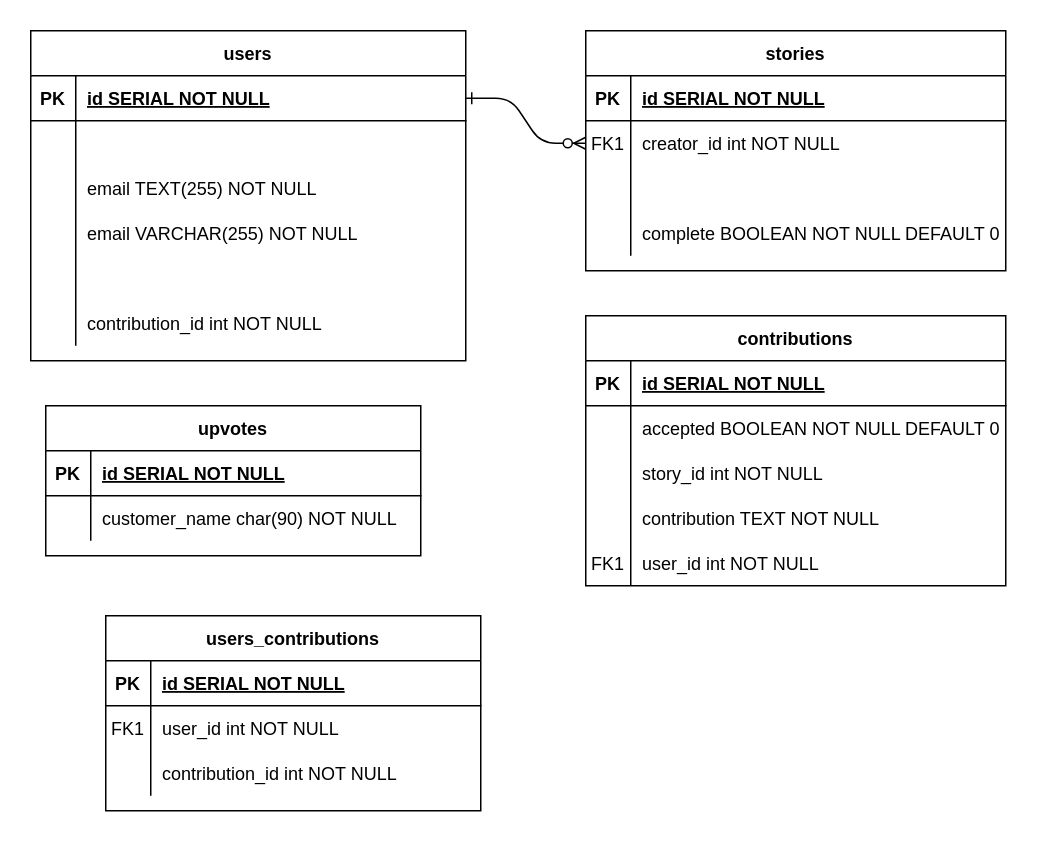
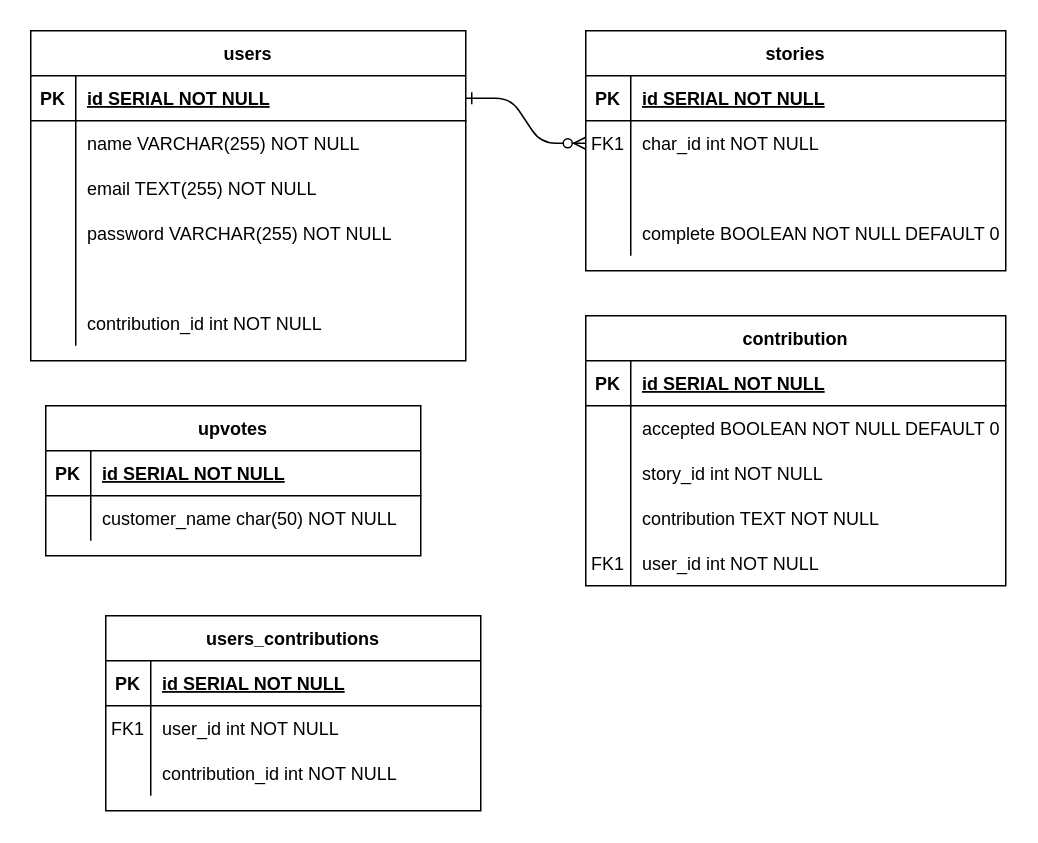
none -> (271, 143)
(746, 144) -> (731, 144)
(211, 234) -> (231, 234)
(795, 339) -> (795, 339)
(251, 519) -> (251, 519)
